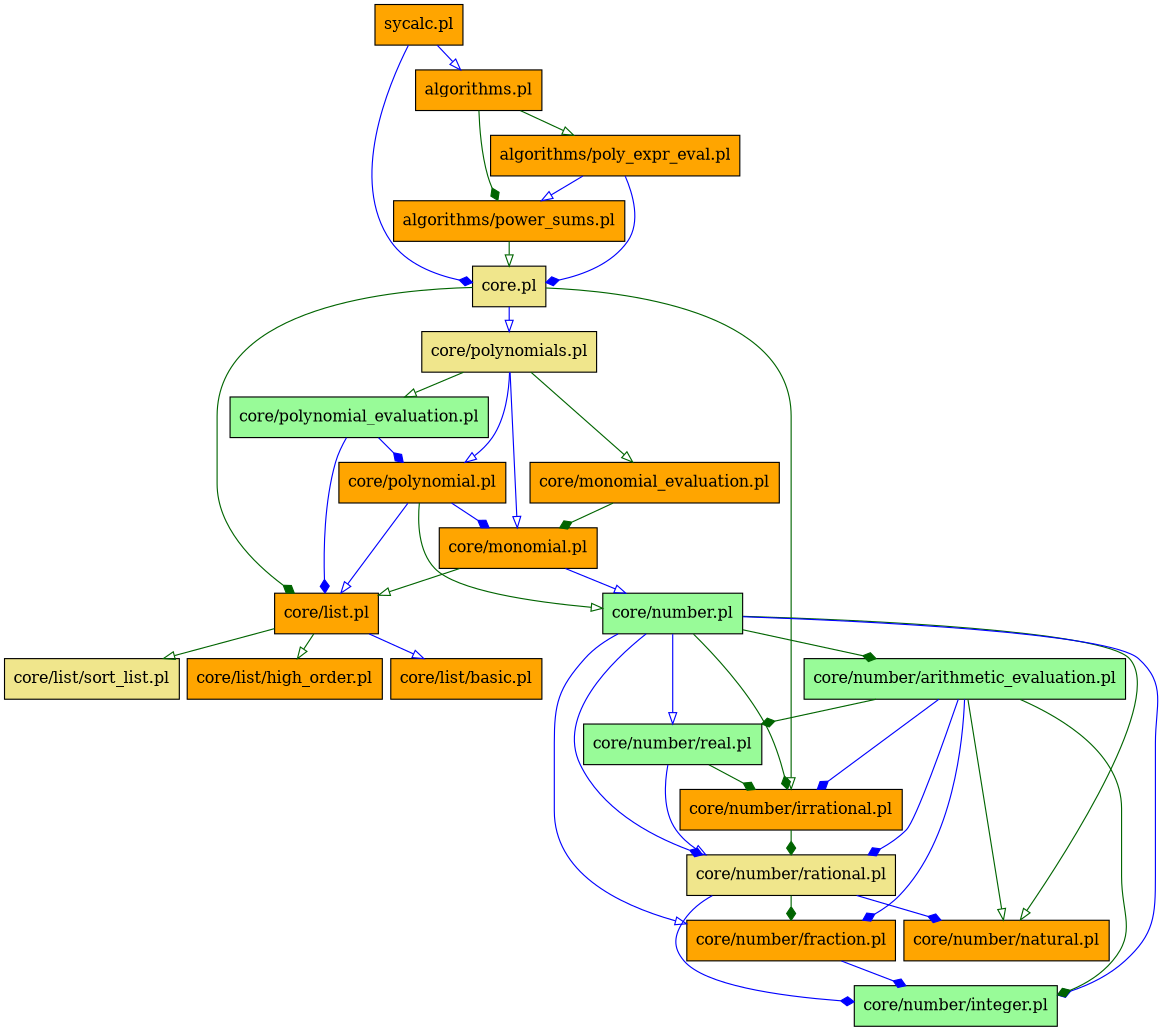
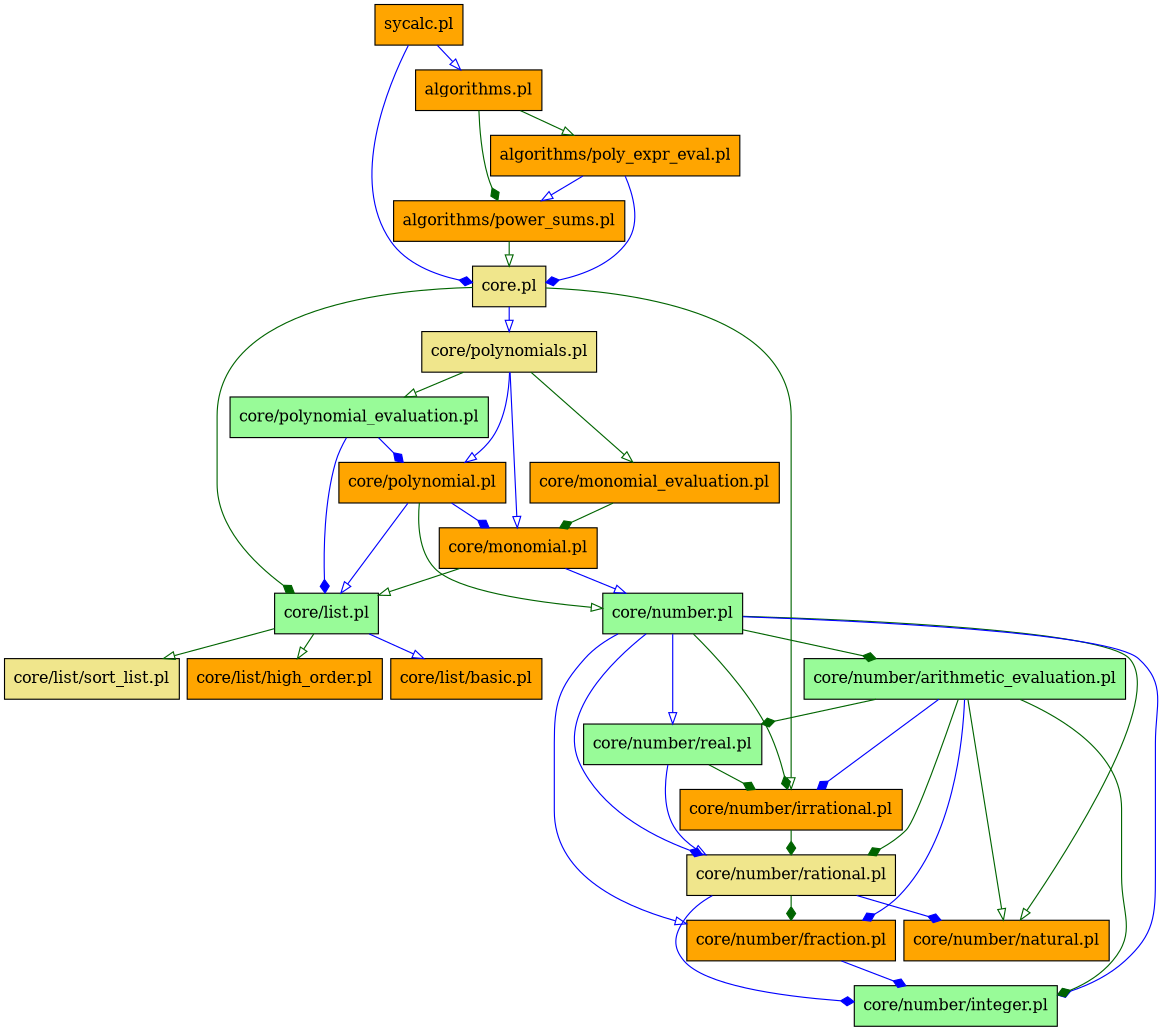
(326, 614) -> (326, 614)
(929, 781) -> (929, 781)
